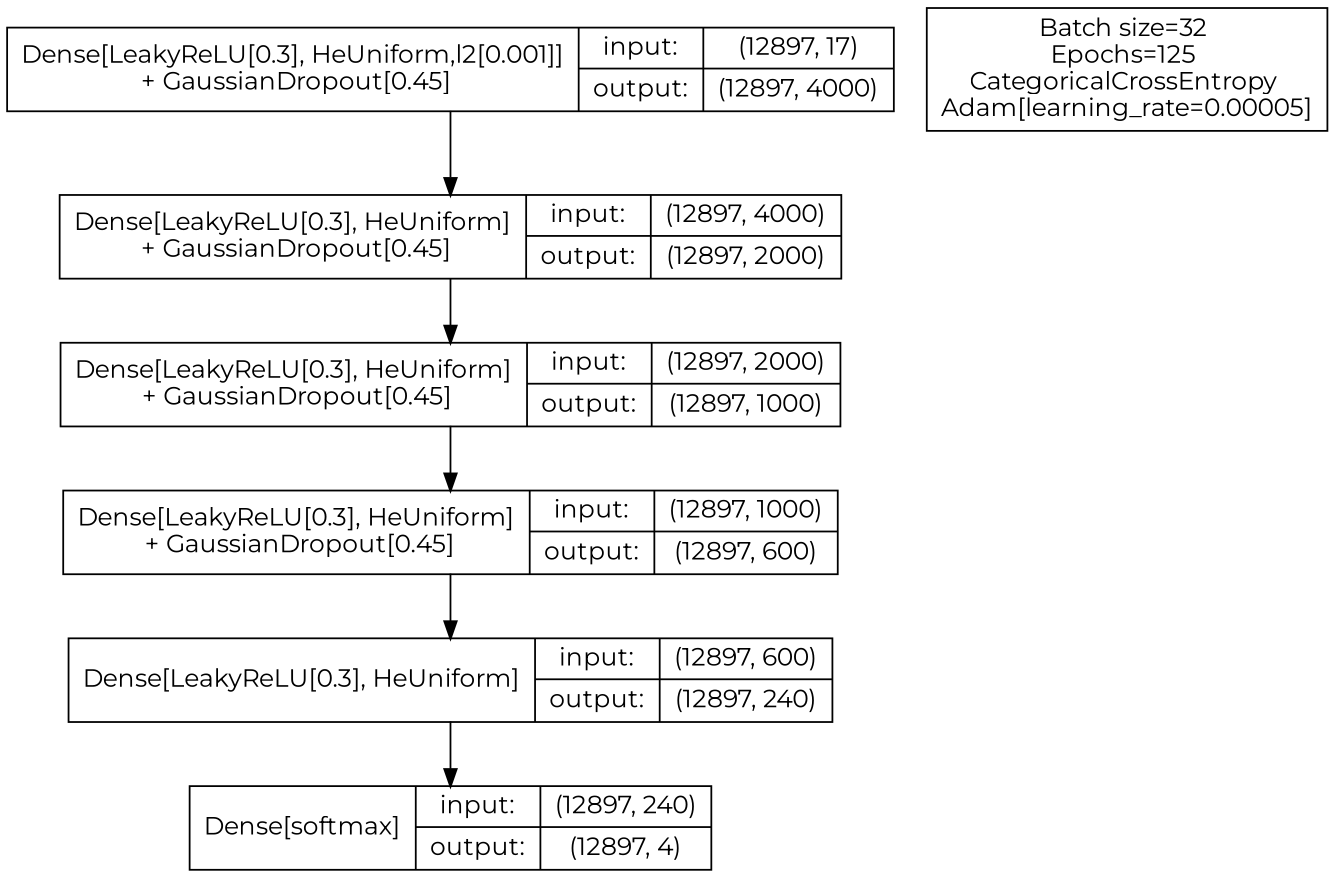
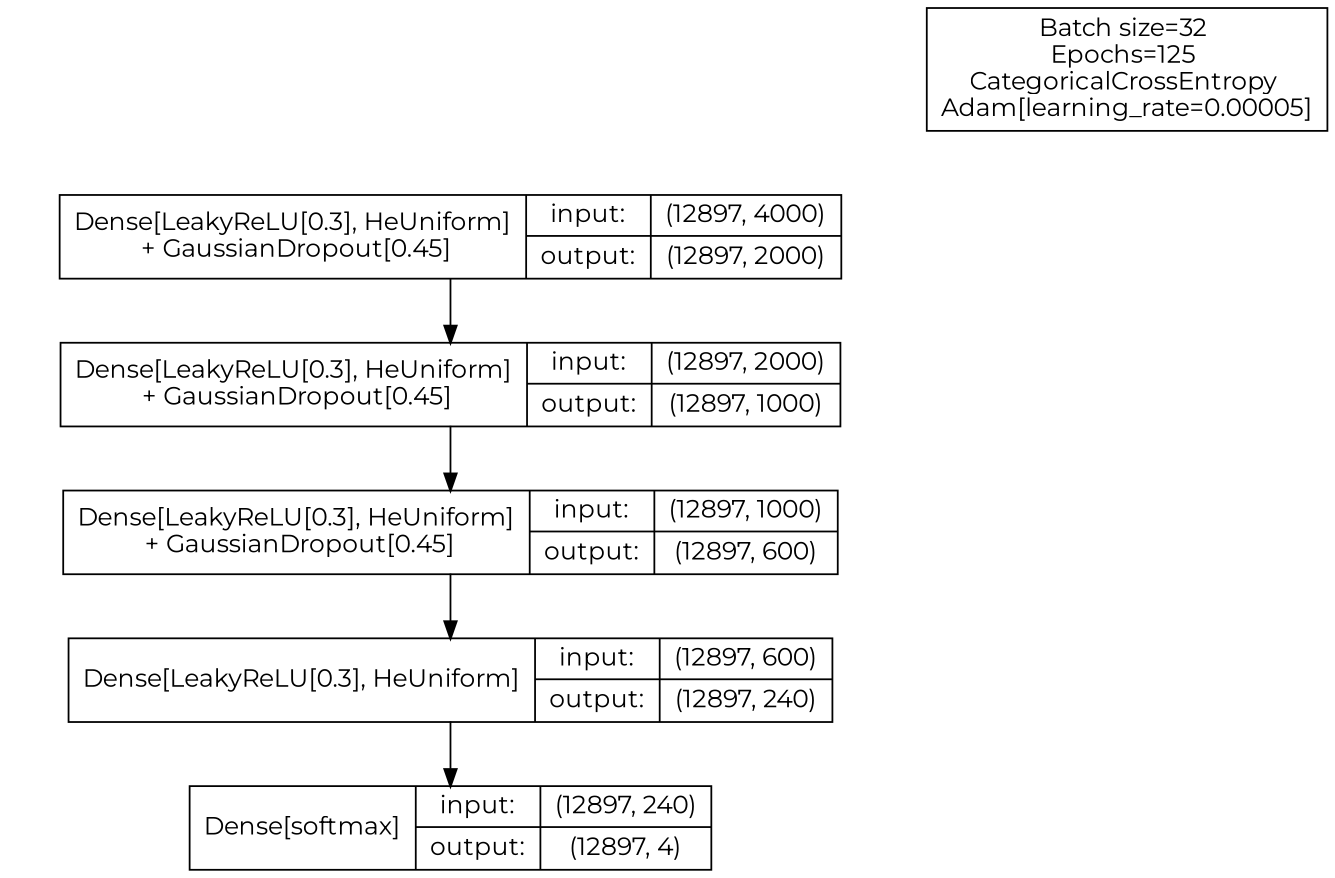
(450, 69) -> none
